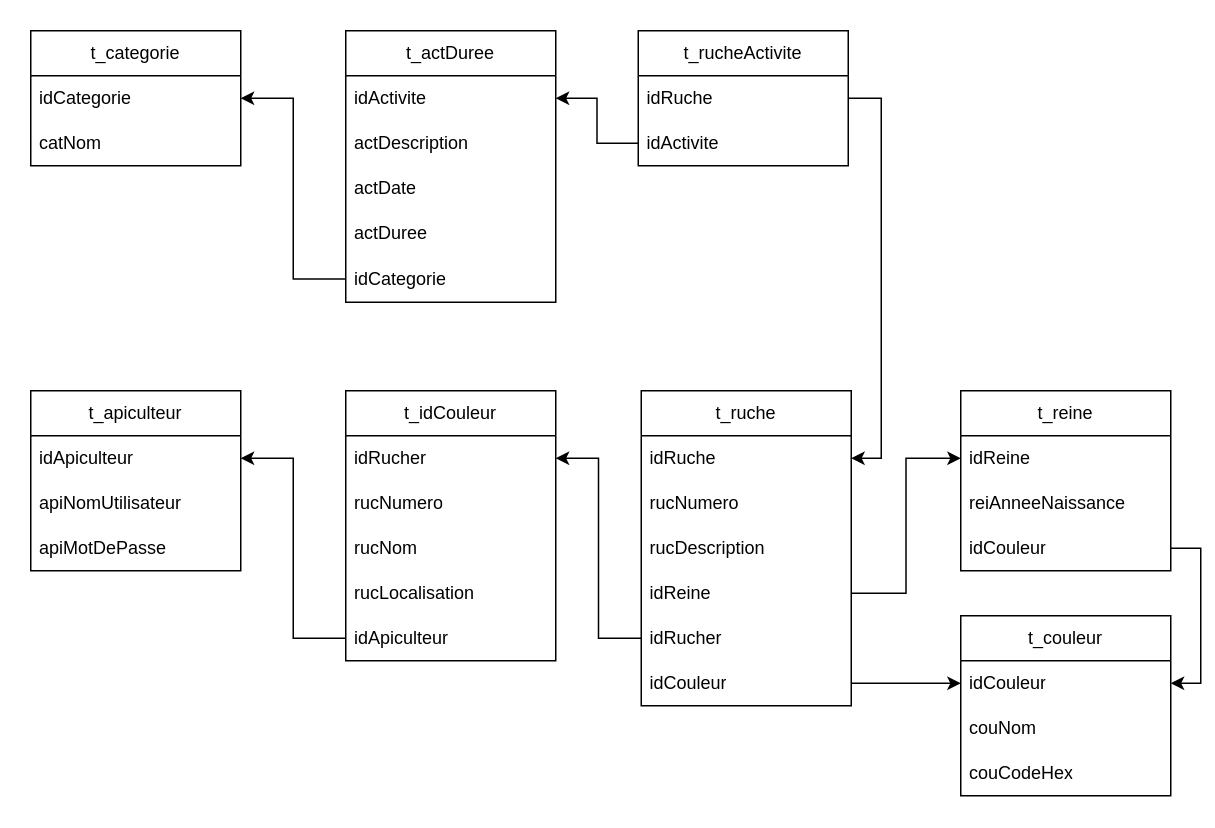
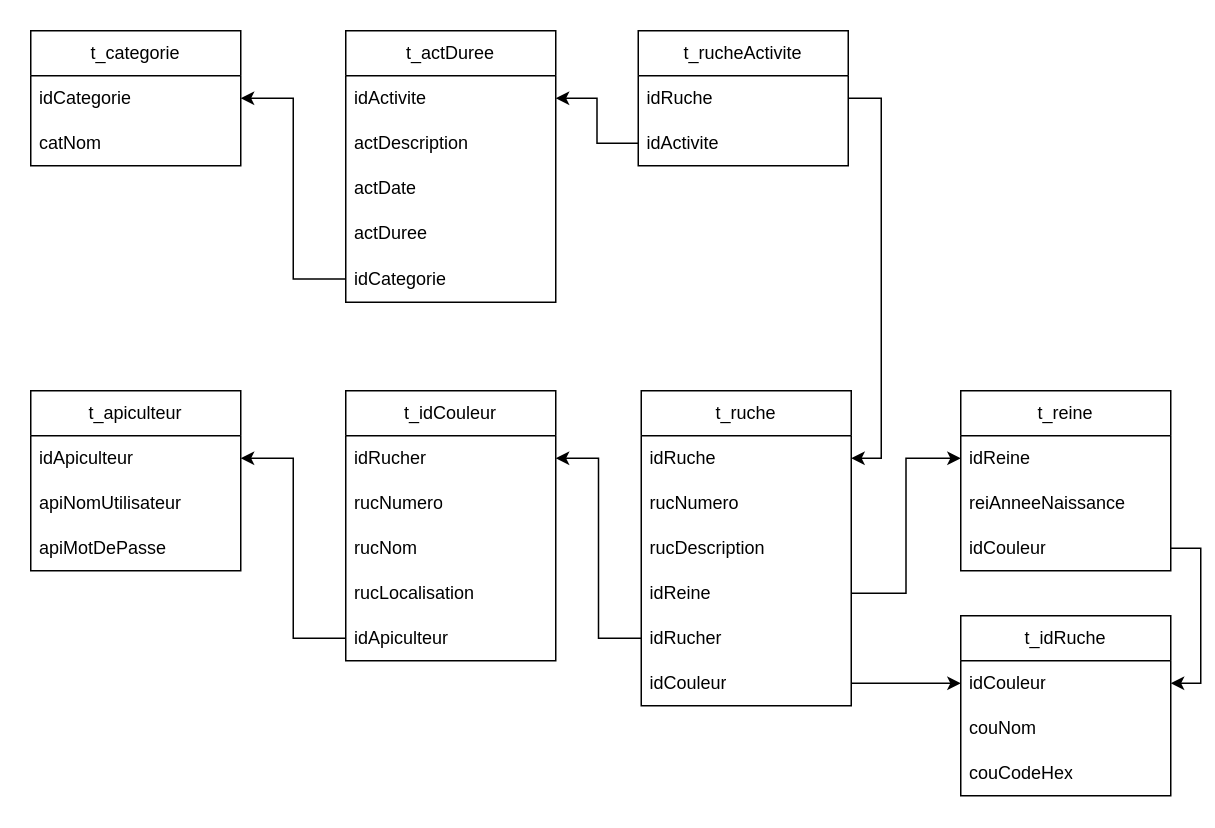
(1066, 638) -> (1066, 638)
